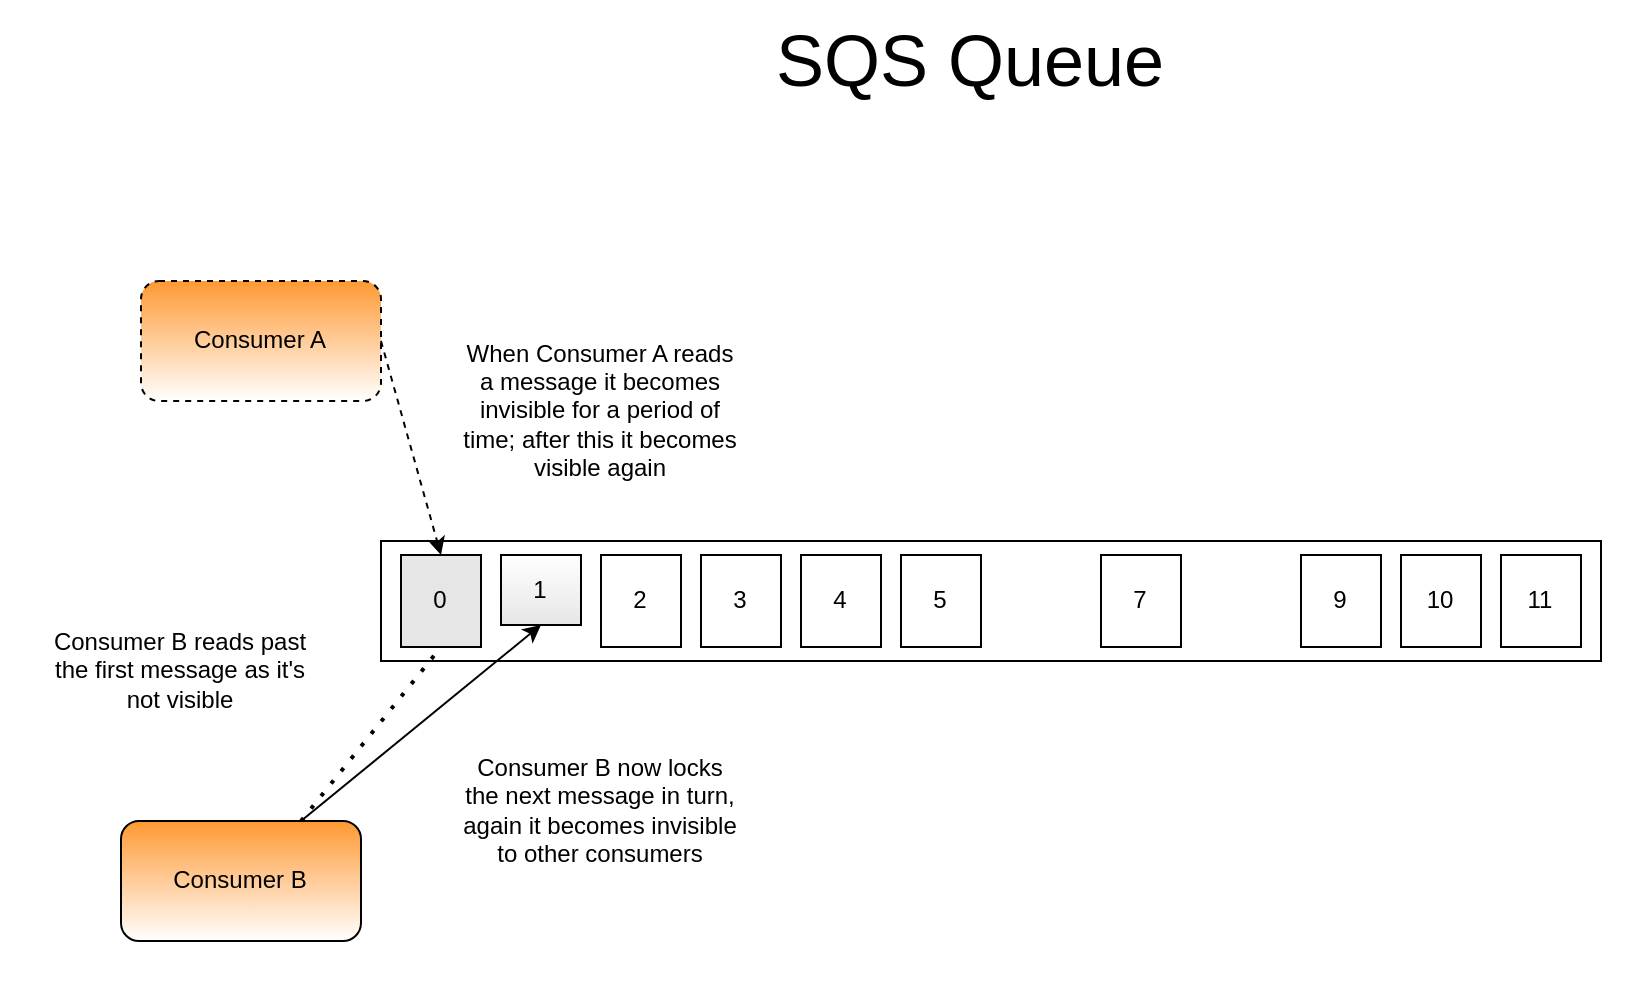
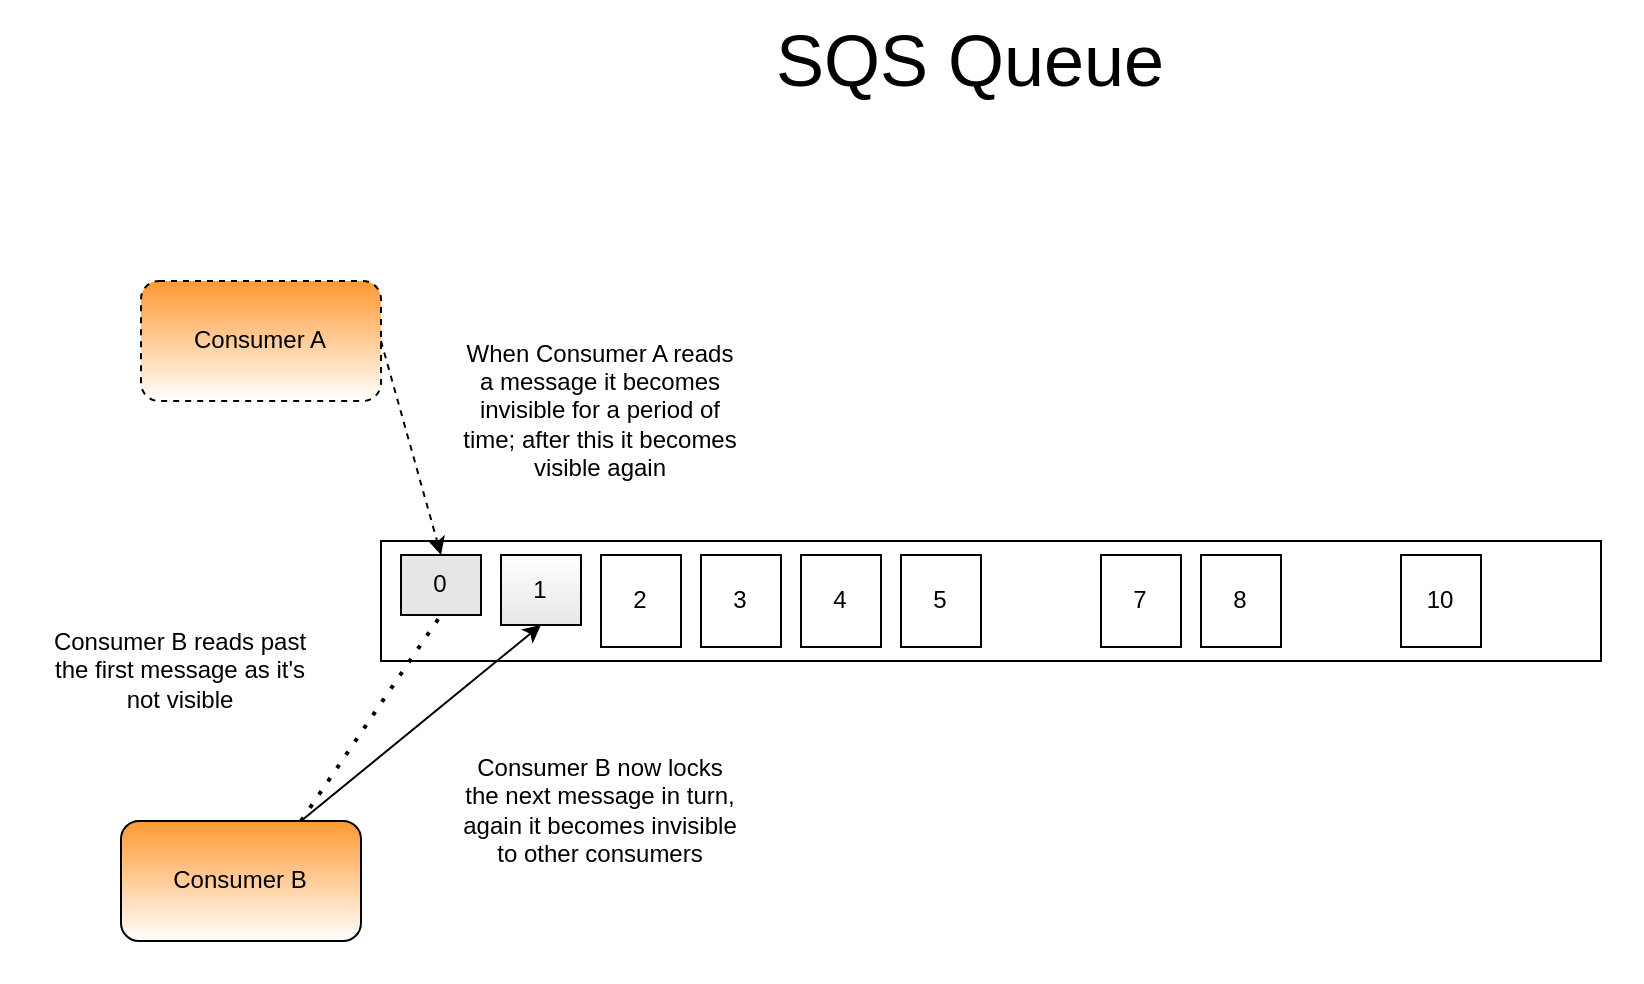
(441, 601) -> (441, 585)
none -> (1241, 601)
(1341, 601) -> none
(1541, 601) -> none
